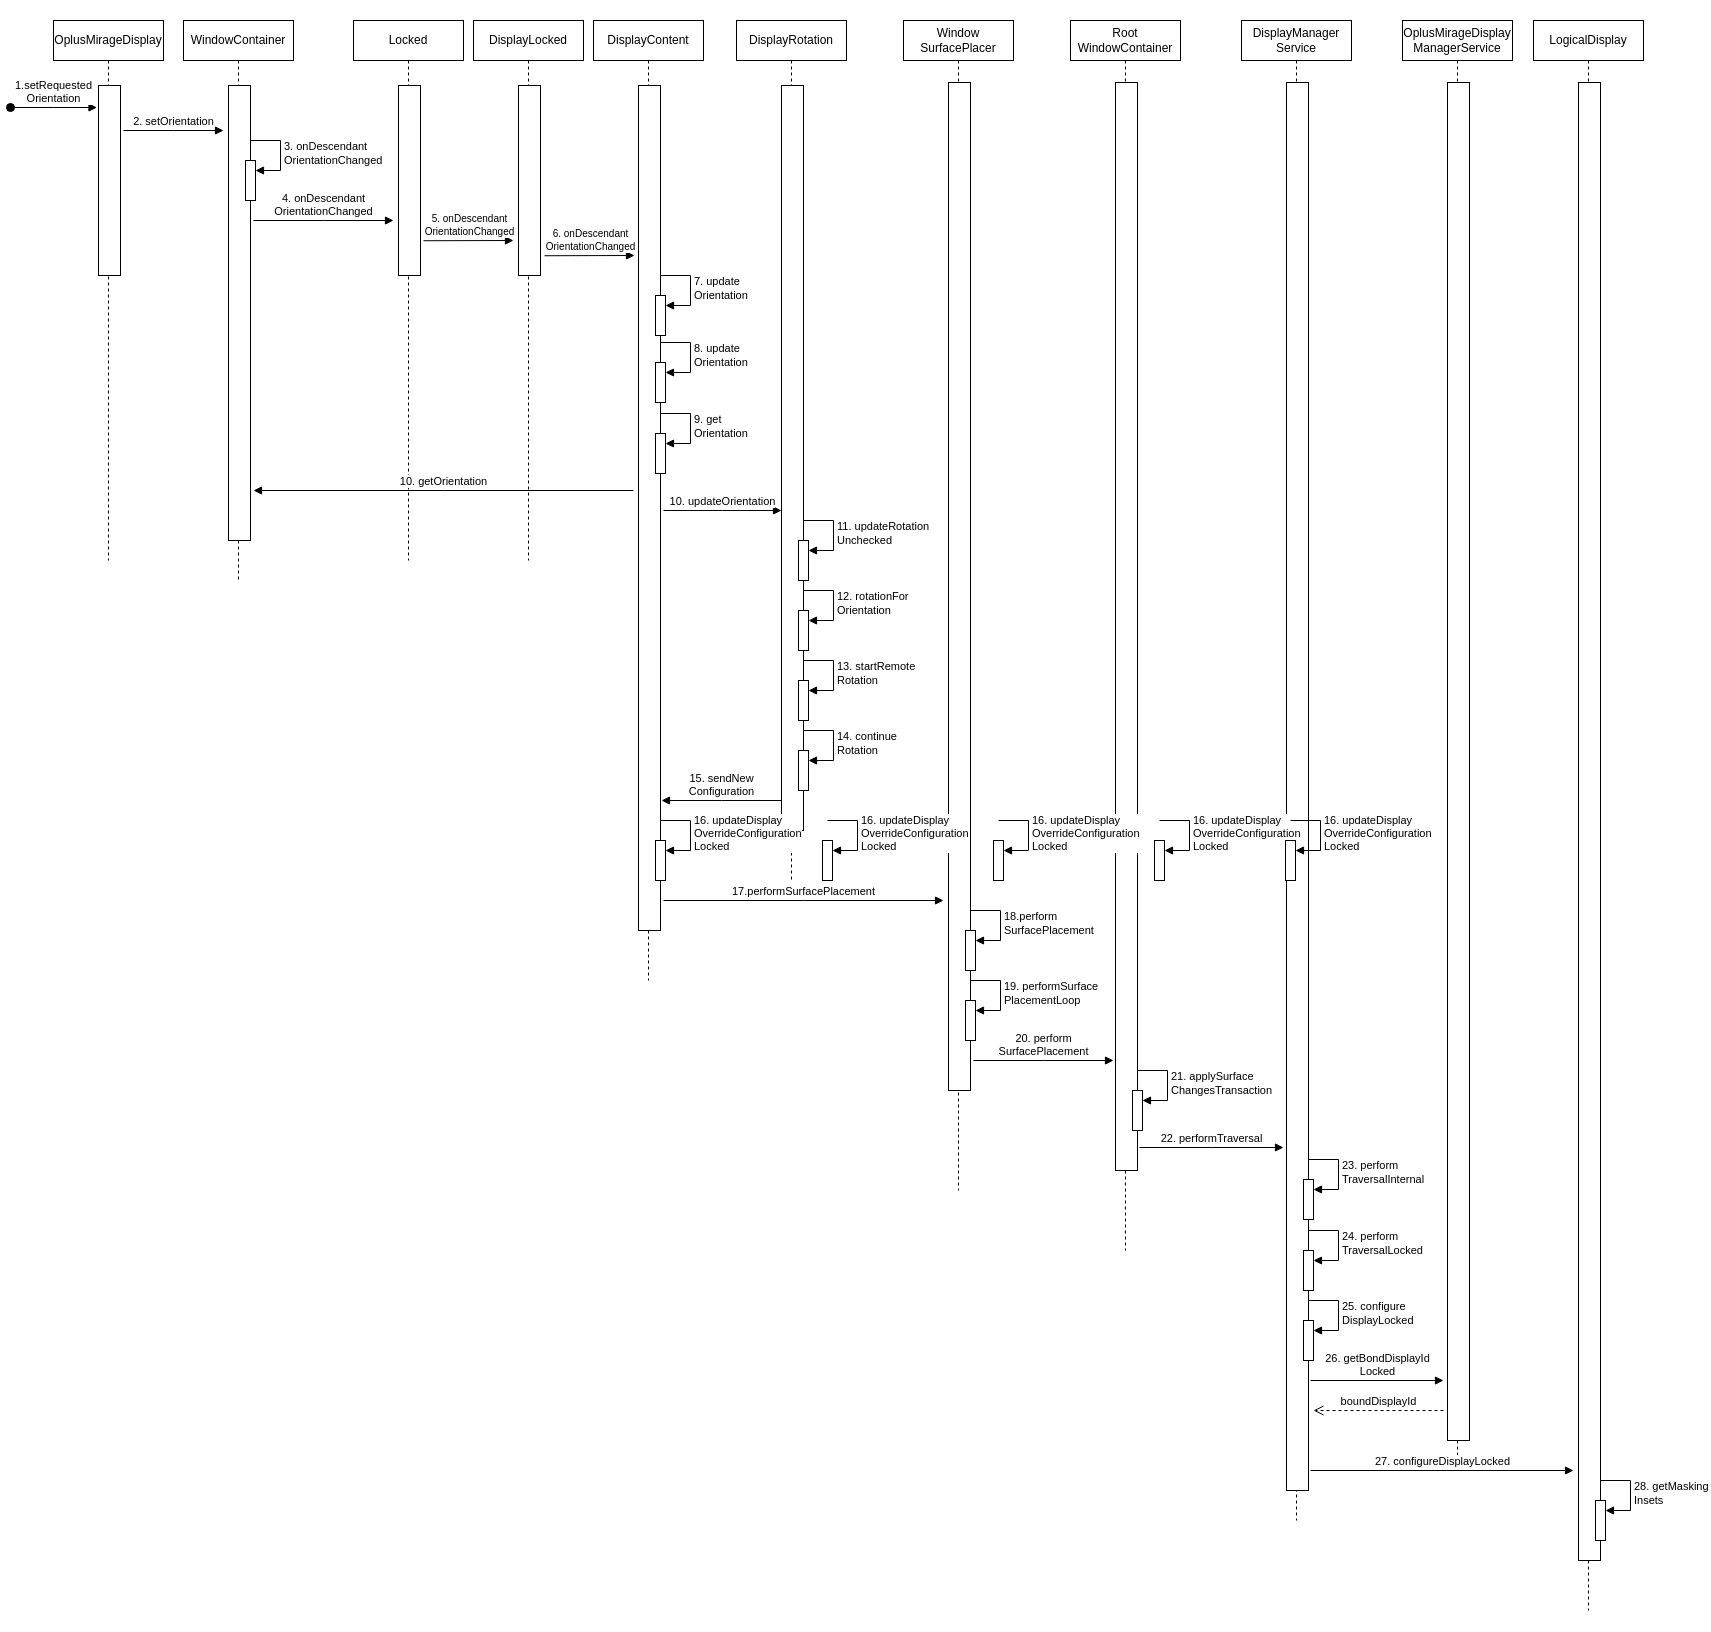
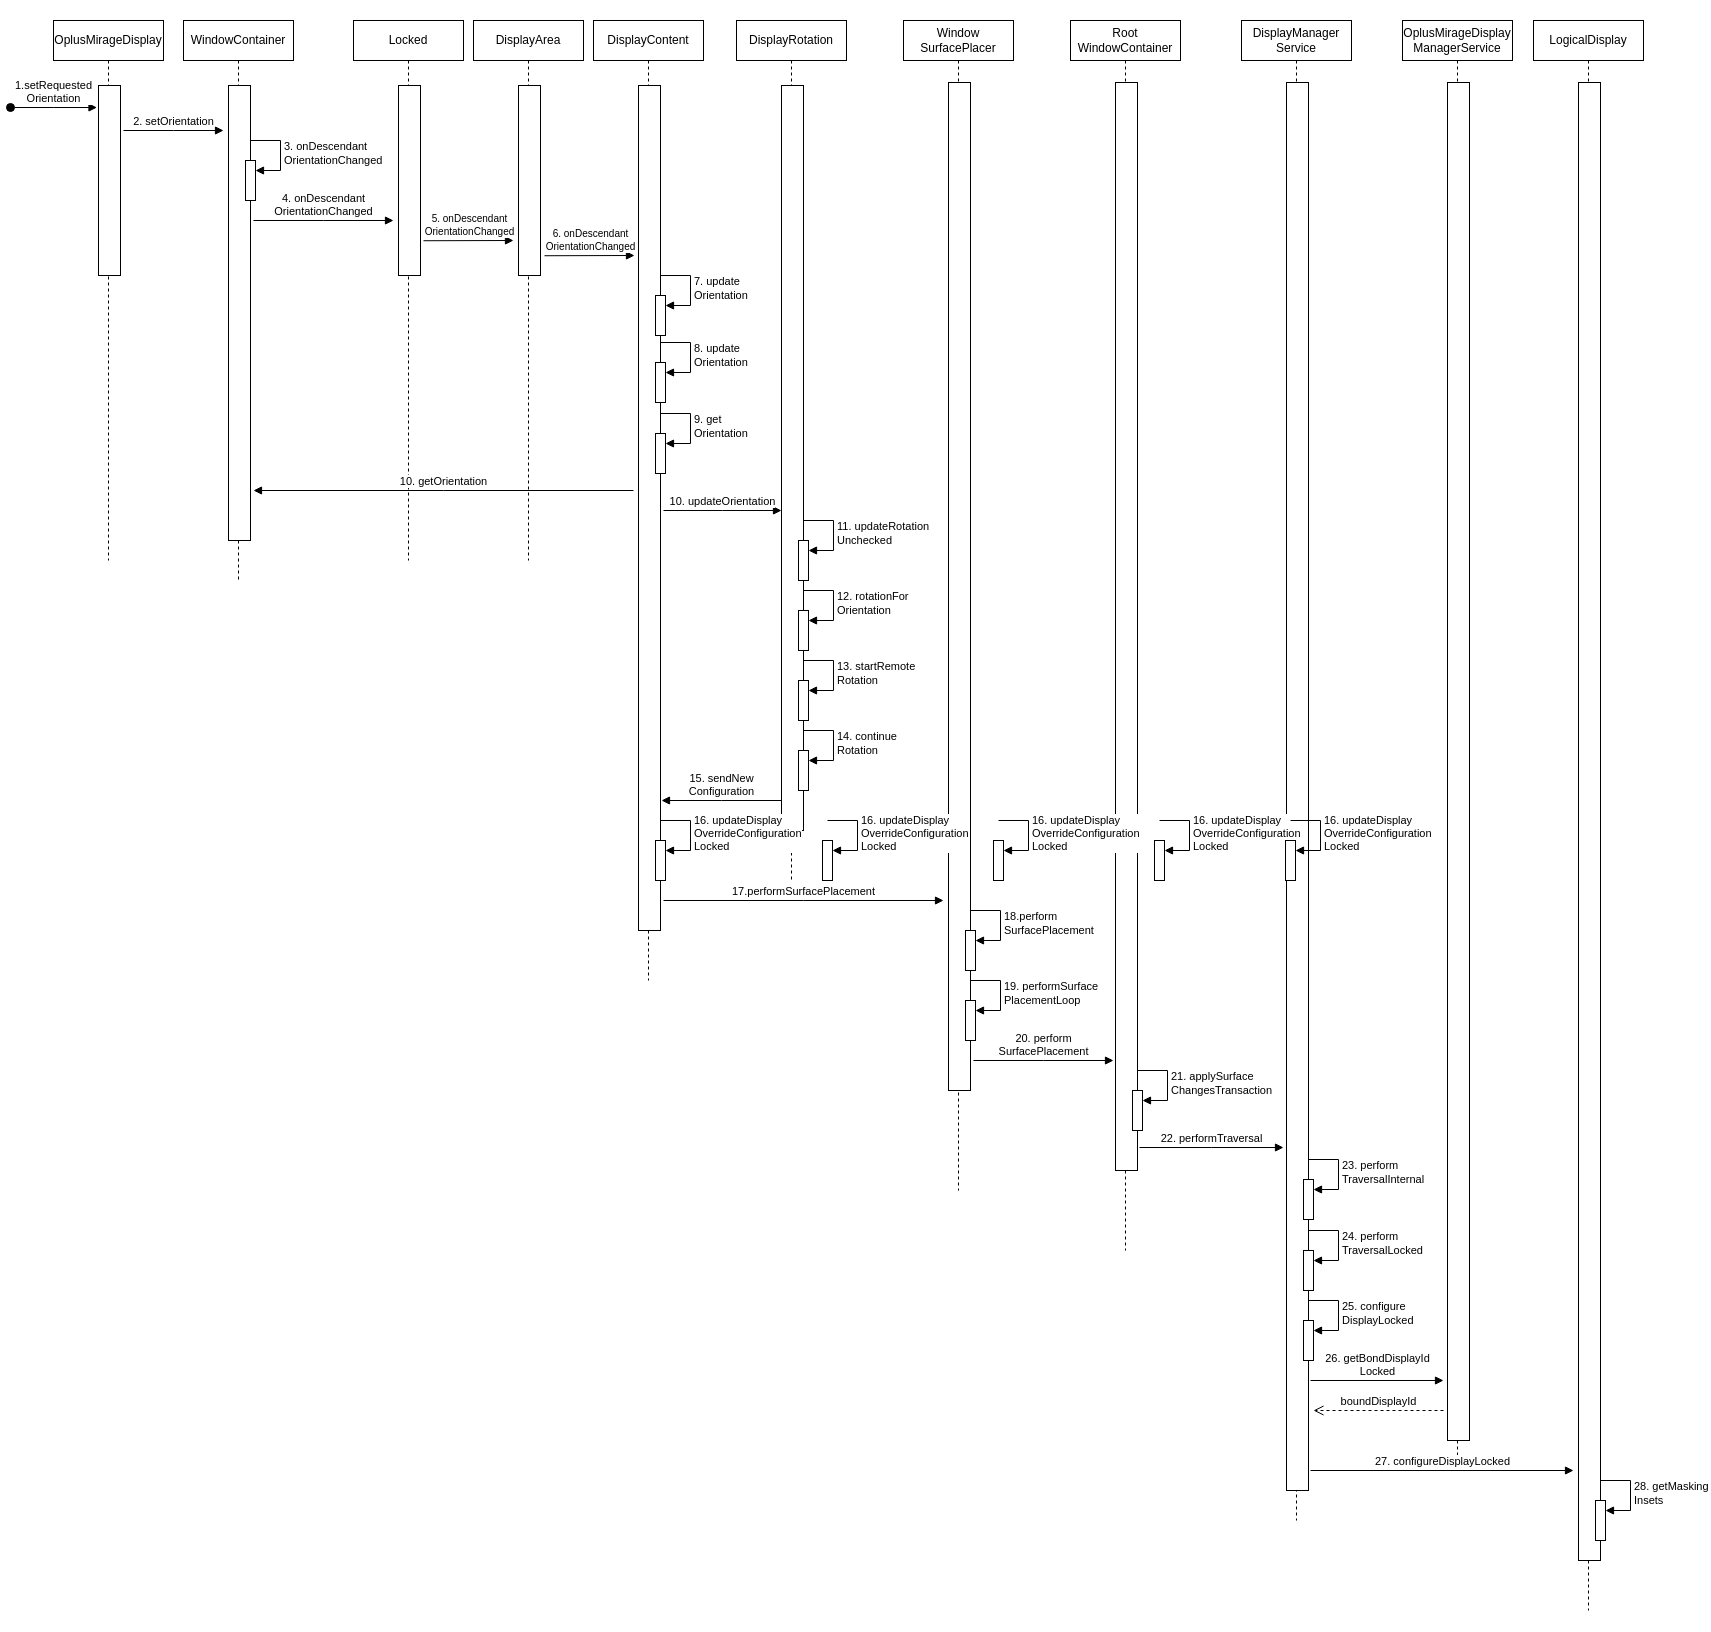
(529, 41) -> (529, 41)
